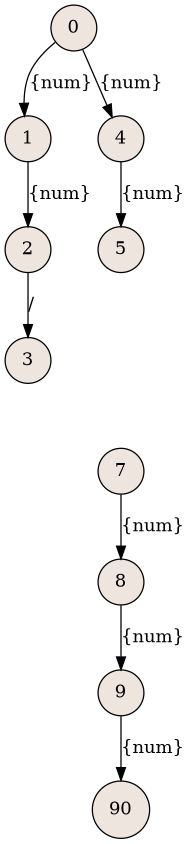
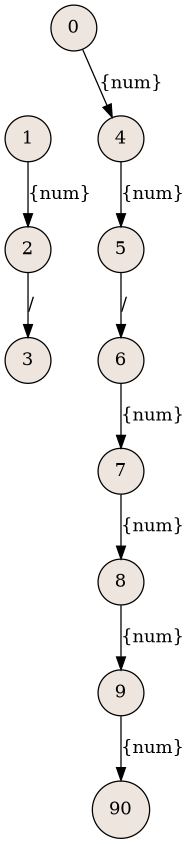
(32, 69) -> none
none -> (121, 360)
